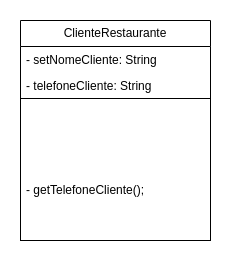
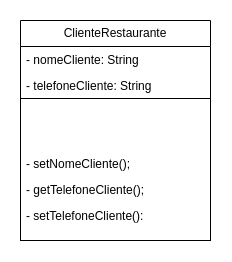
(98, 61) -> (88, 61)
none -> (116, 164)
none -> (116, 216)
